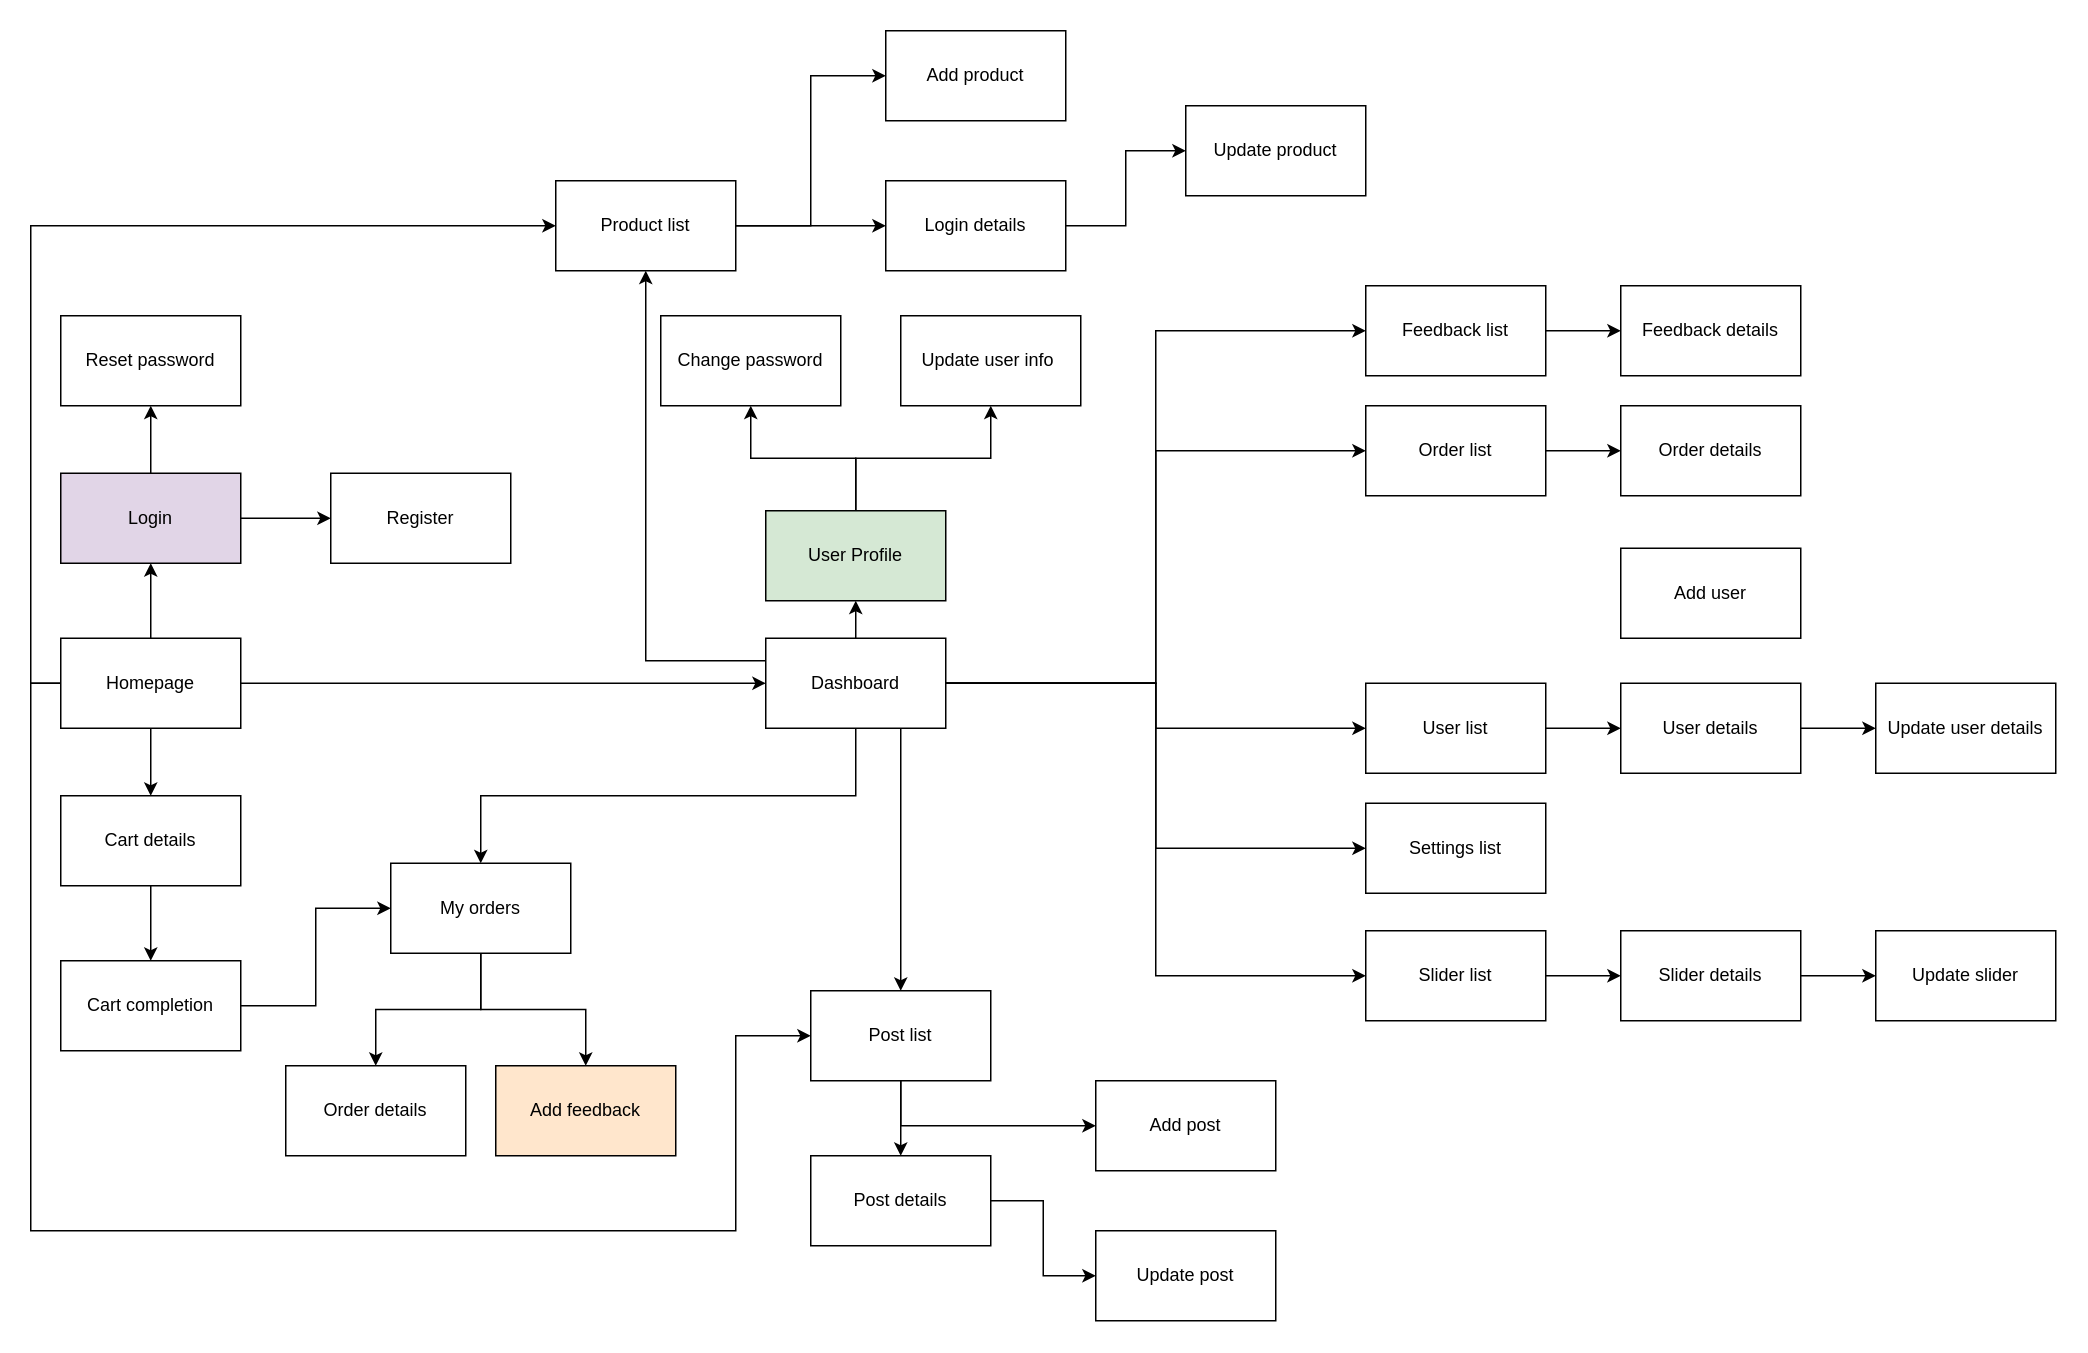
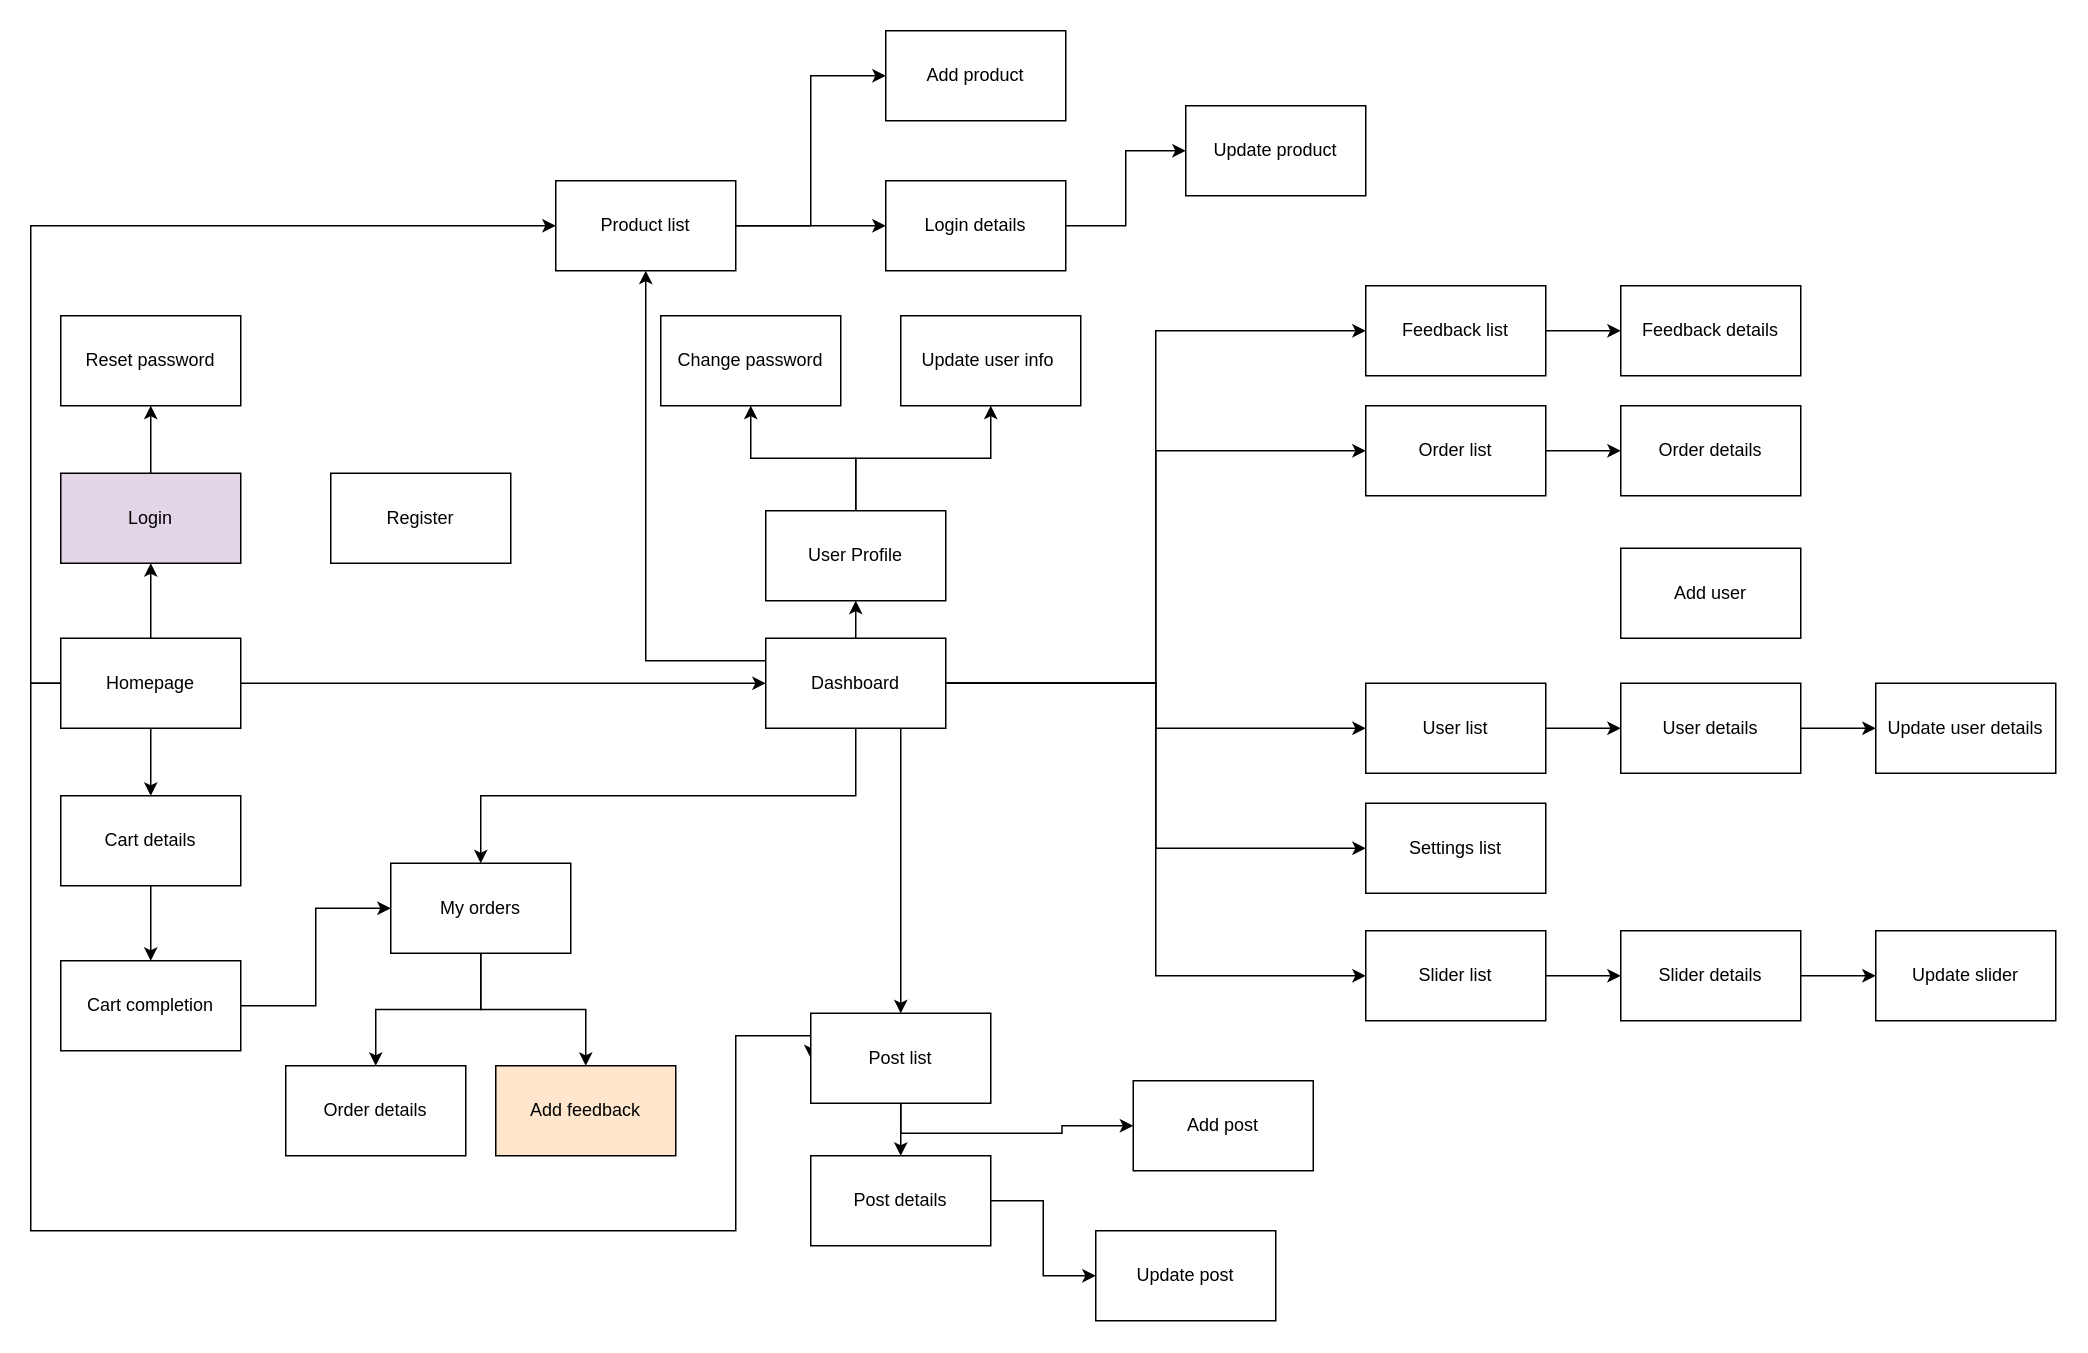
(281, 518) -> none
(856, 556) -> (856, 556)
(901, 1036) -> (901, 1058)
(1186, 1126) -> (1223, 1126)
